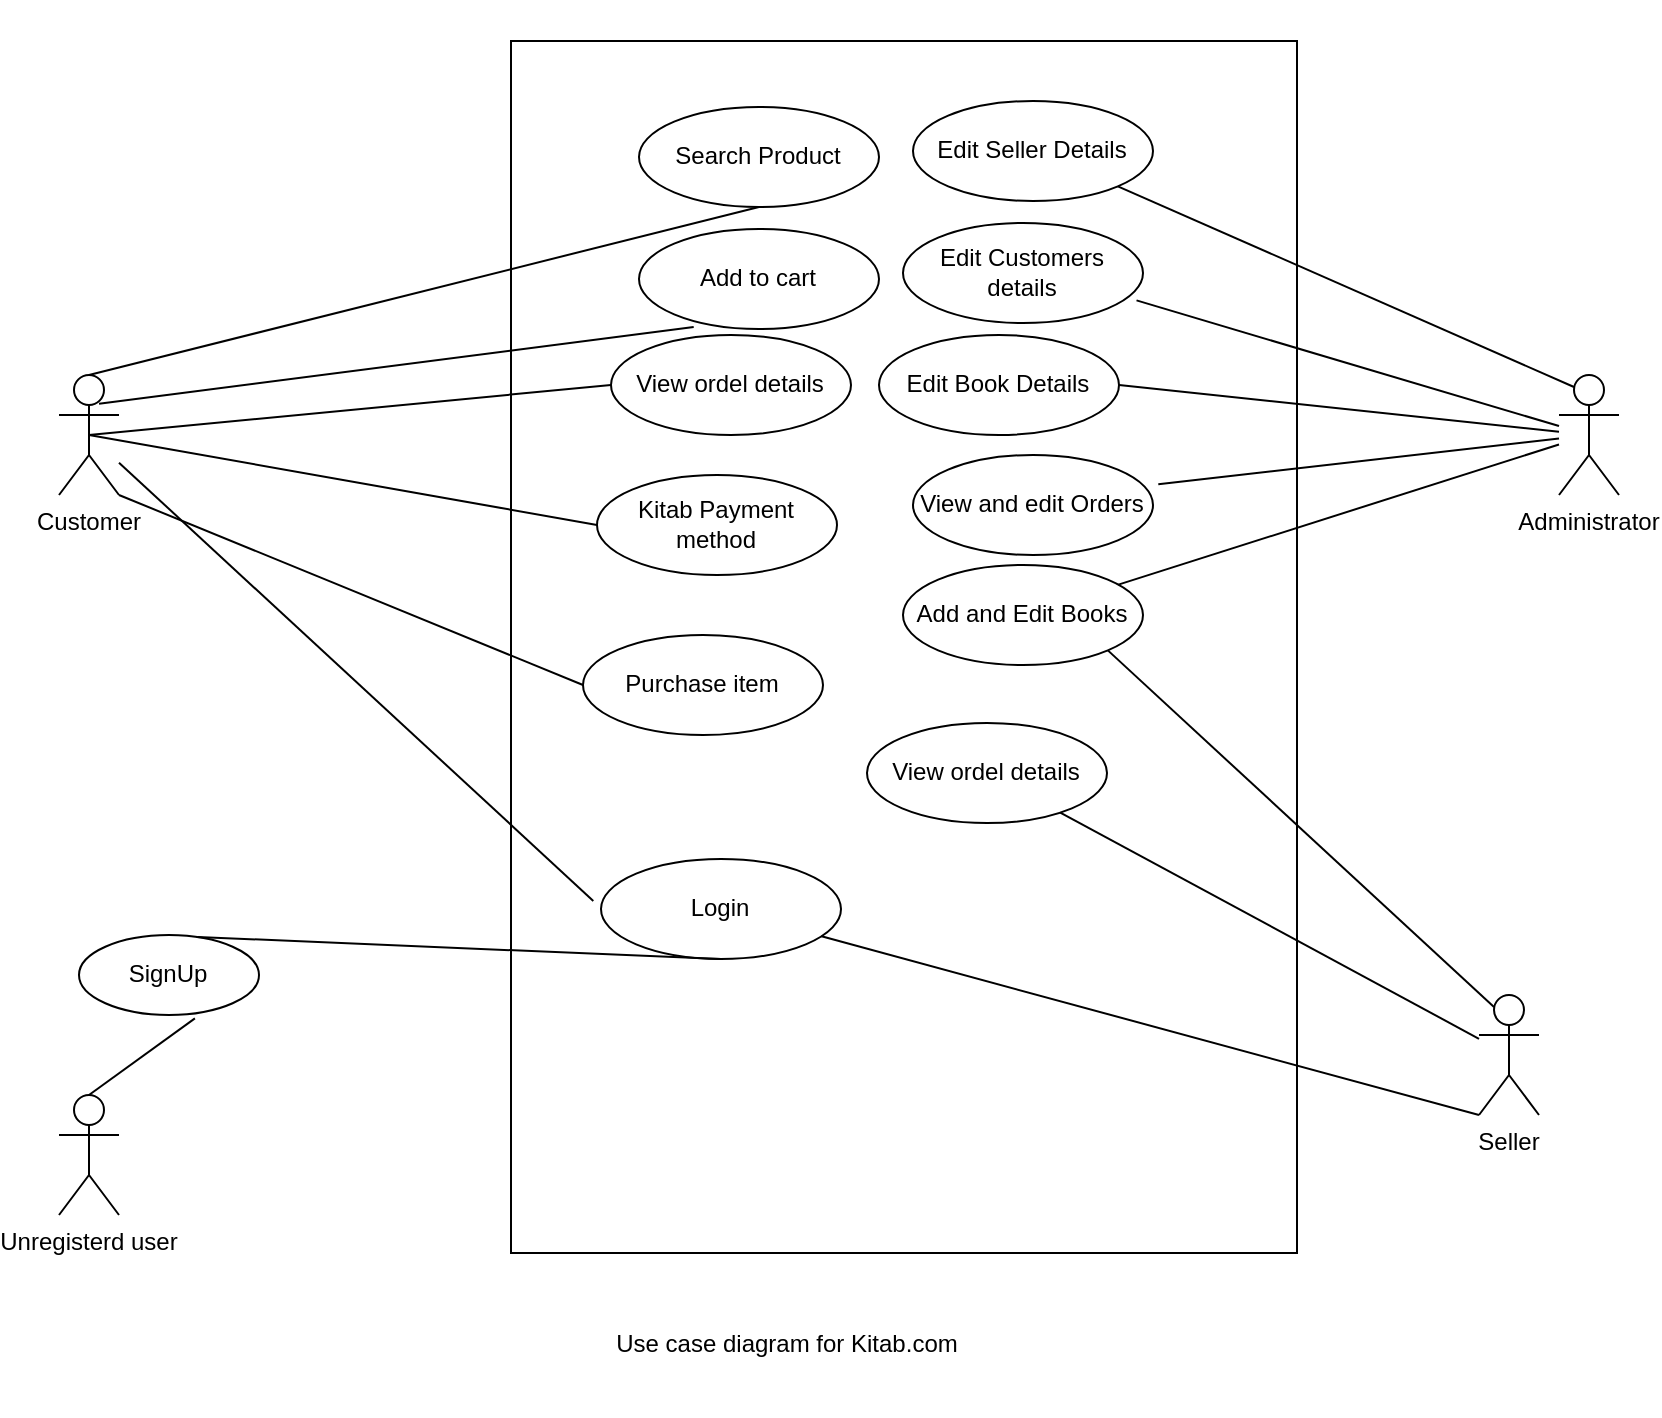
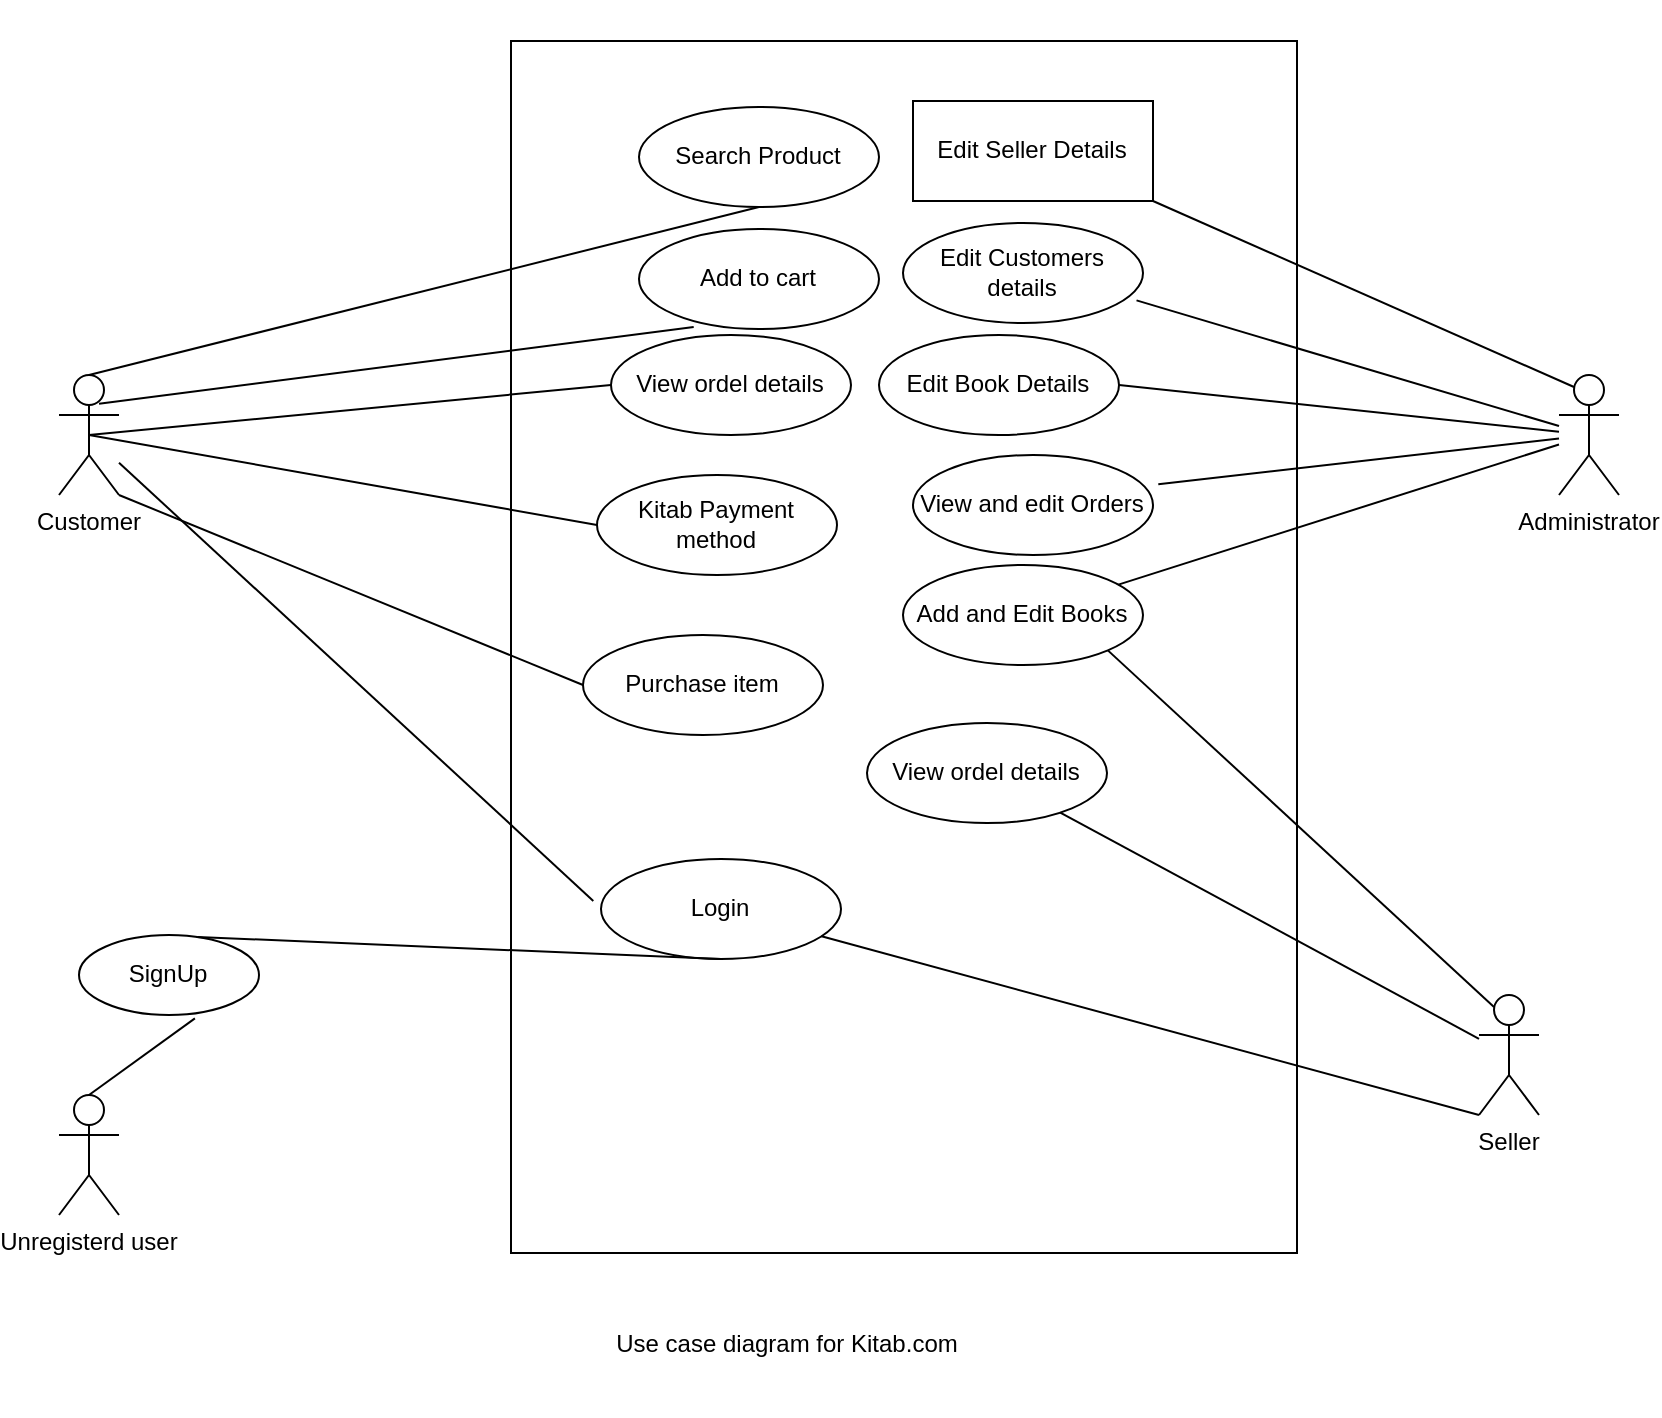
(1033, 151) -> (1033, 151)
